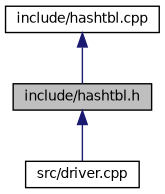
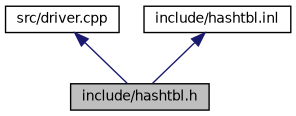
(82, 19) -> (217, 19)
(82, 143) -> (106, 63)
